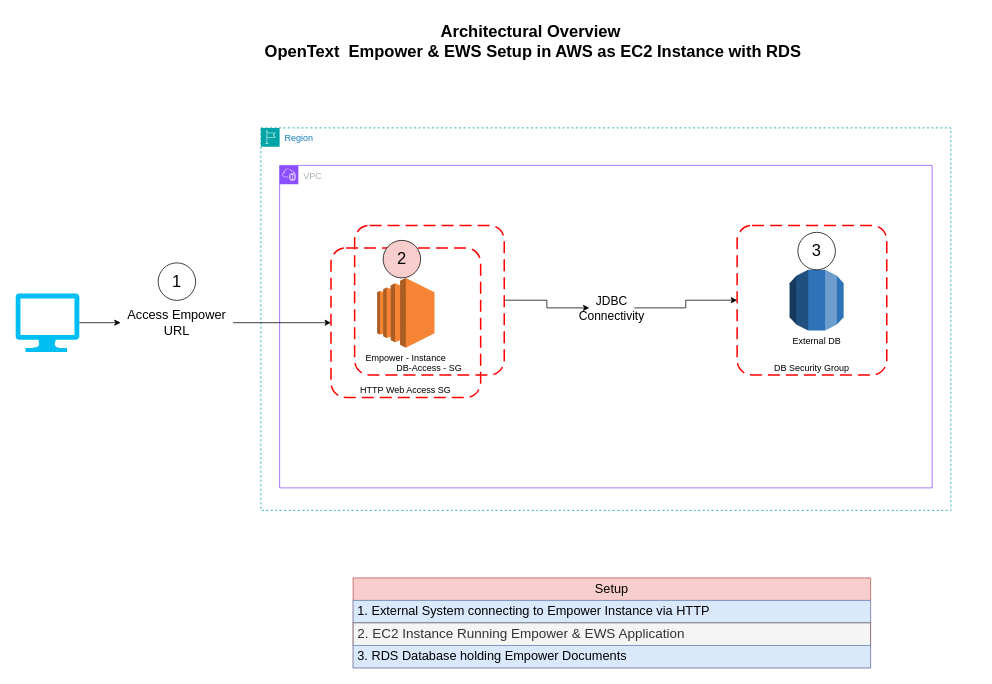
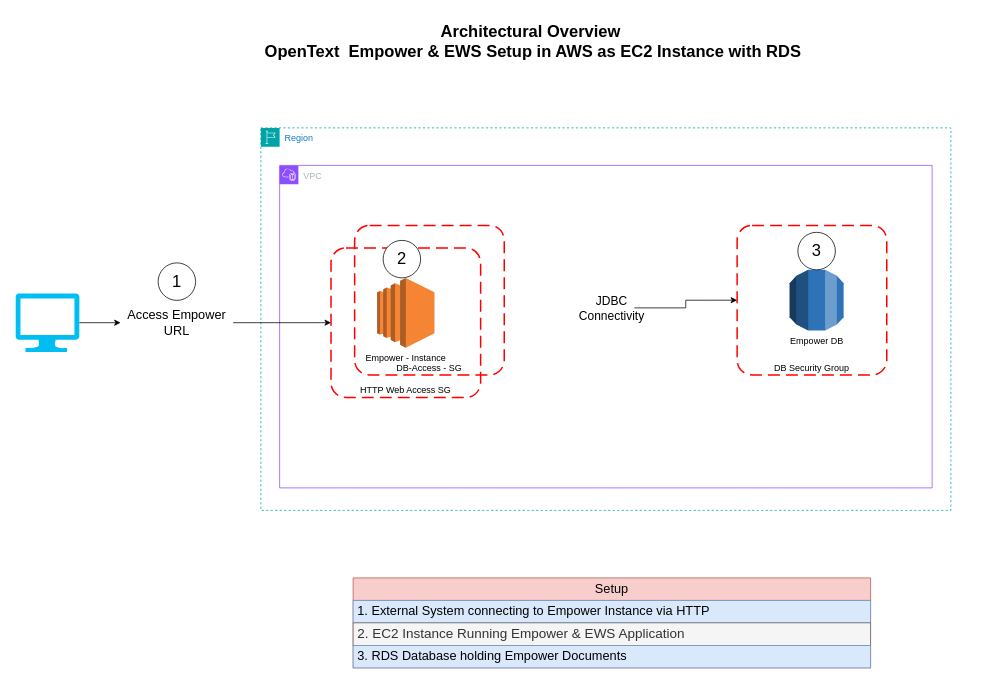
(402, 259) -> (402, 259)
(529, 300) -> none
(817, 341) -> (817, 341)
